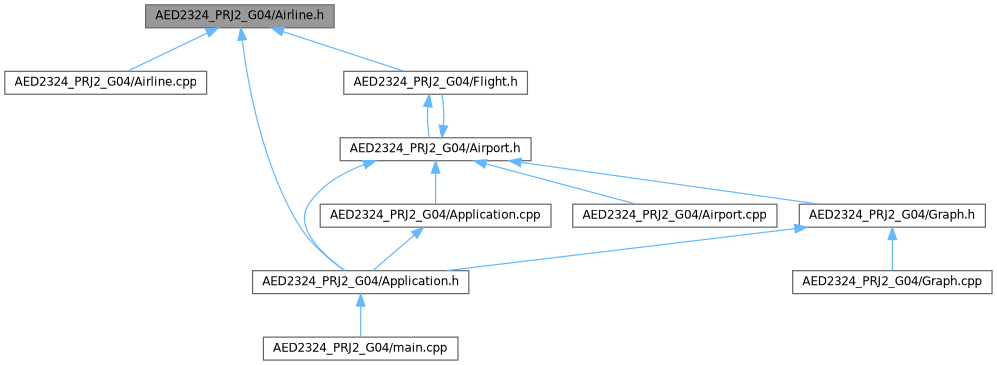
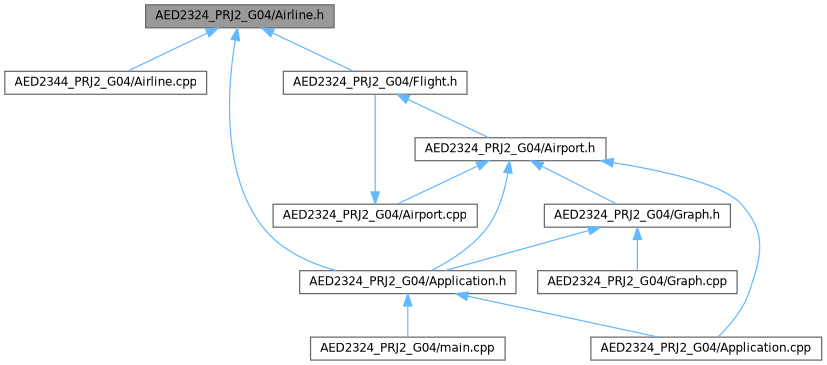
(106, 83) -> (106, 83)
(444, 110) -> (375, 143)
(394, 253) -> (563, 317)
